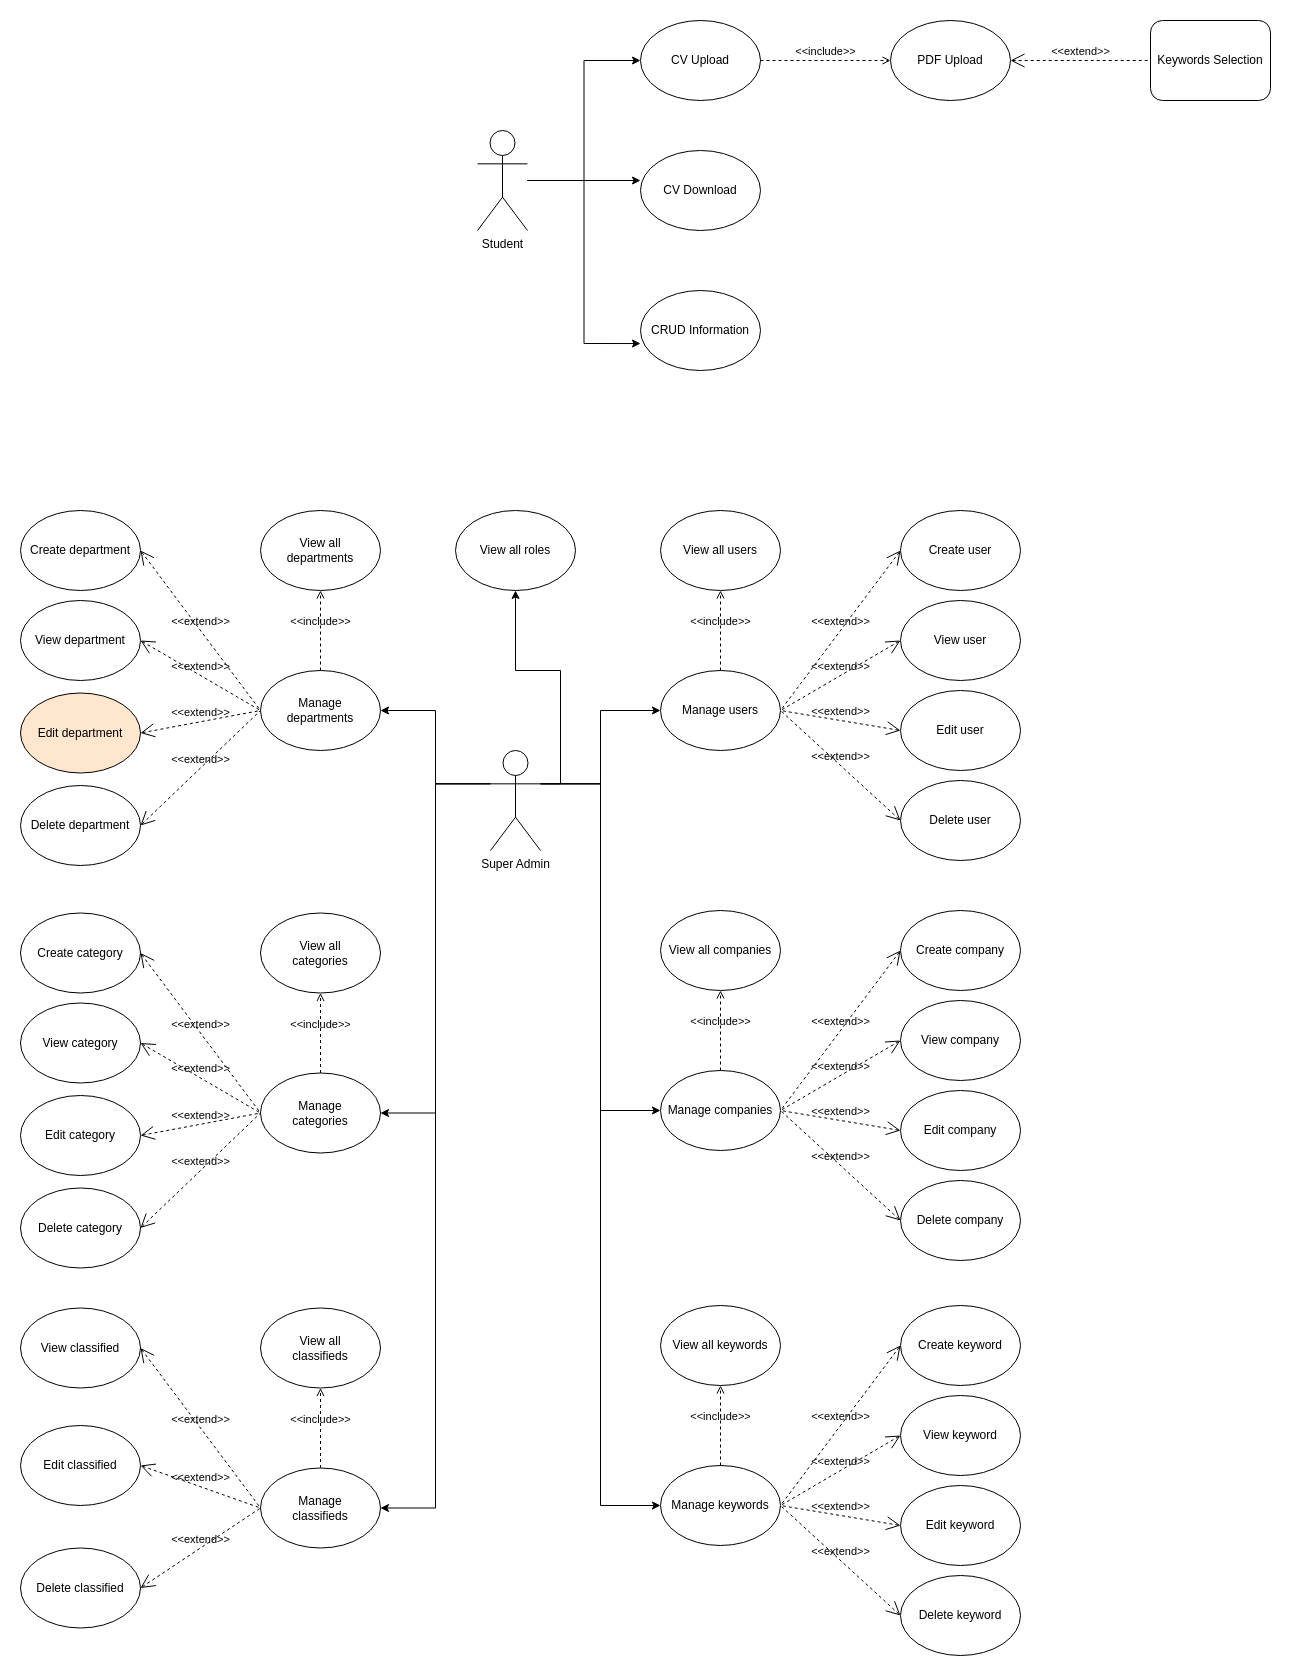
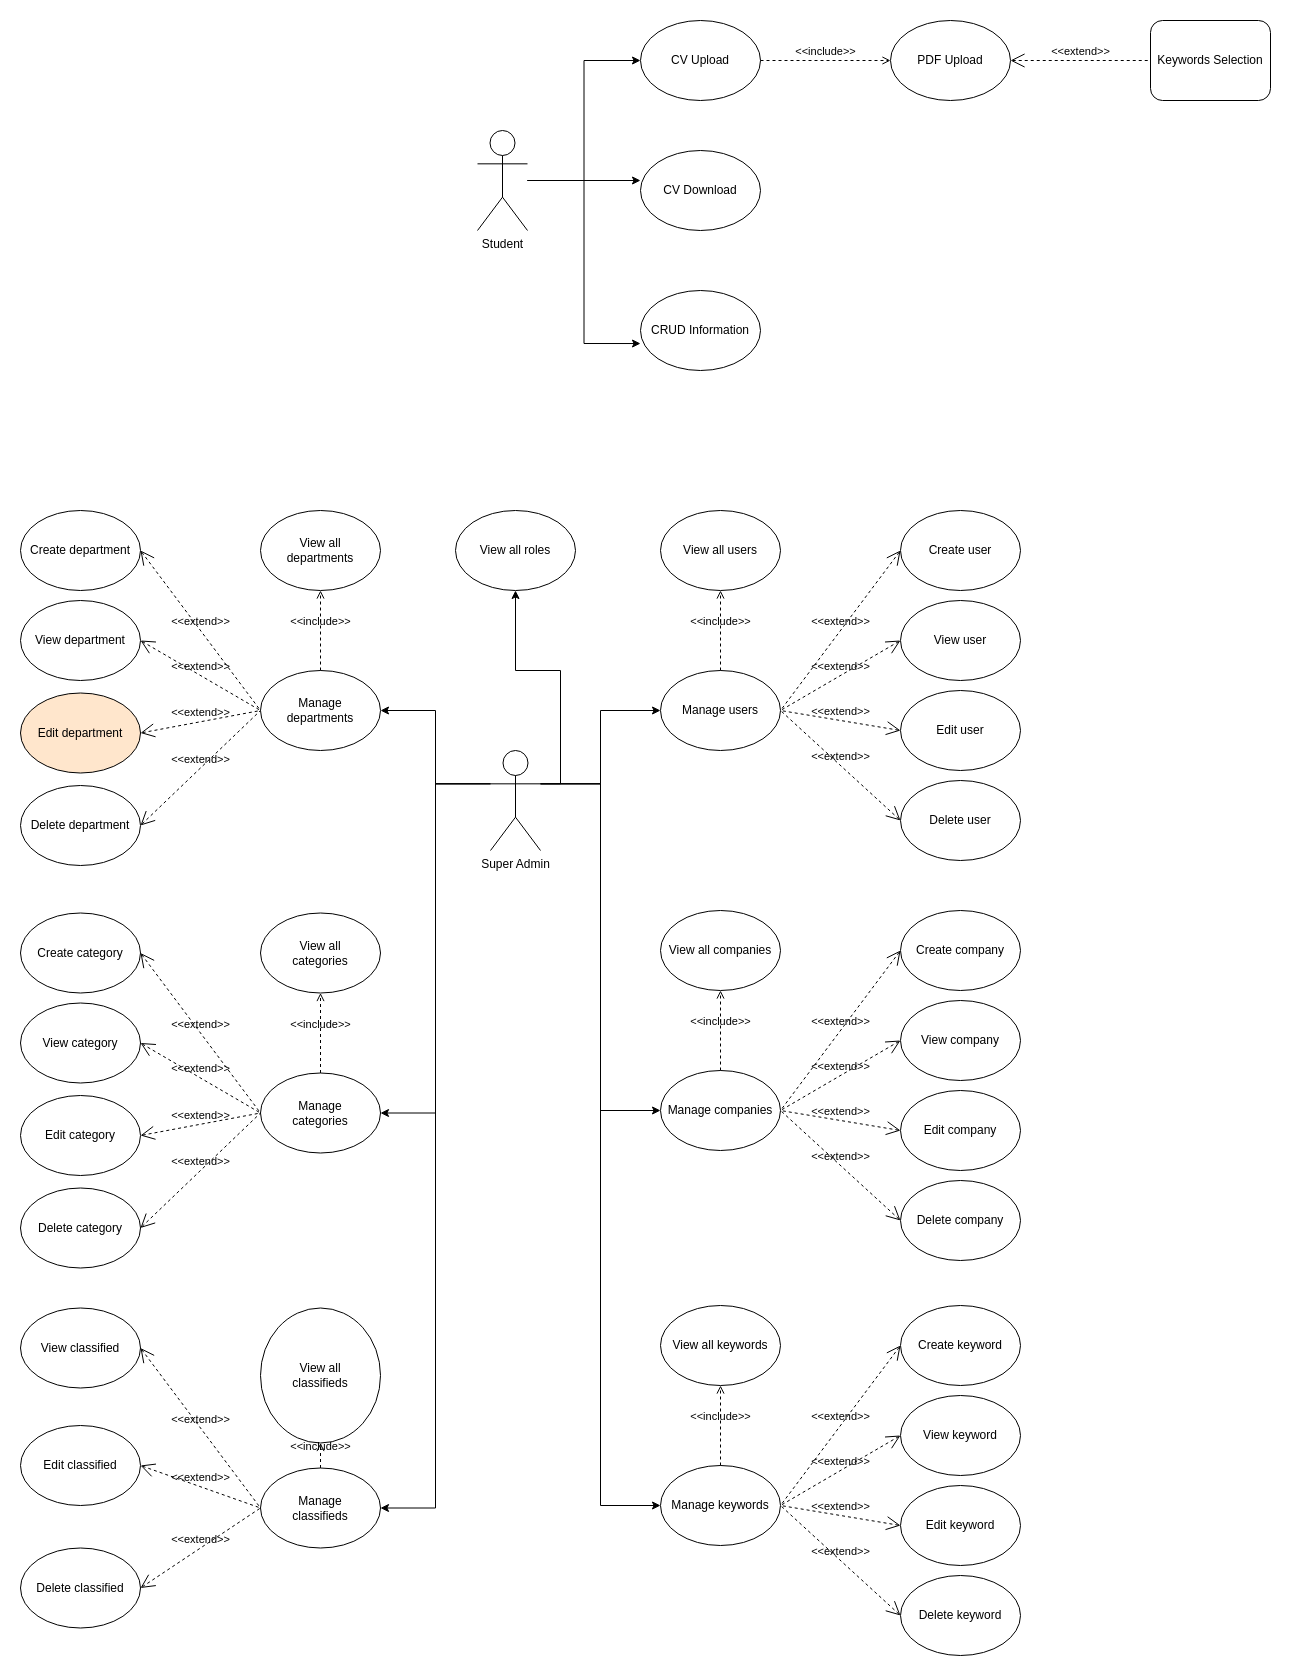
(321, 1348) -> (321, 1376)
